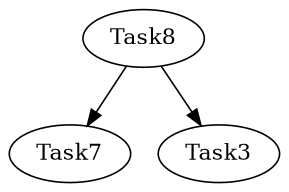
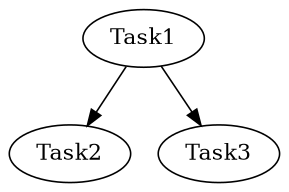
(144, 38) -> (144, 38)
(70, 154) -> (70, 154)
